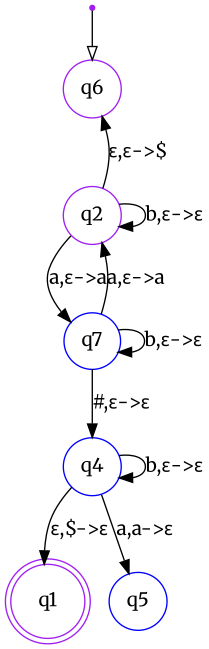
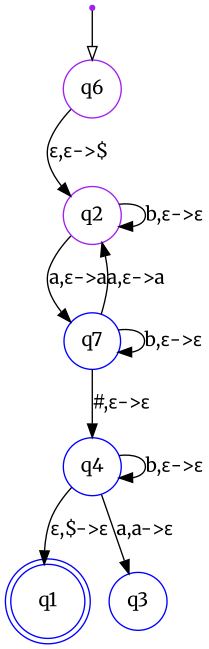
(109, 159) -> (48, 146)
(48, 601) -> (48, 601)
(138, 601) -> (138, 601)
